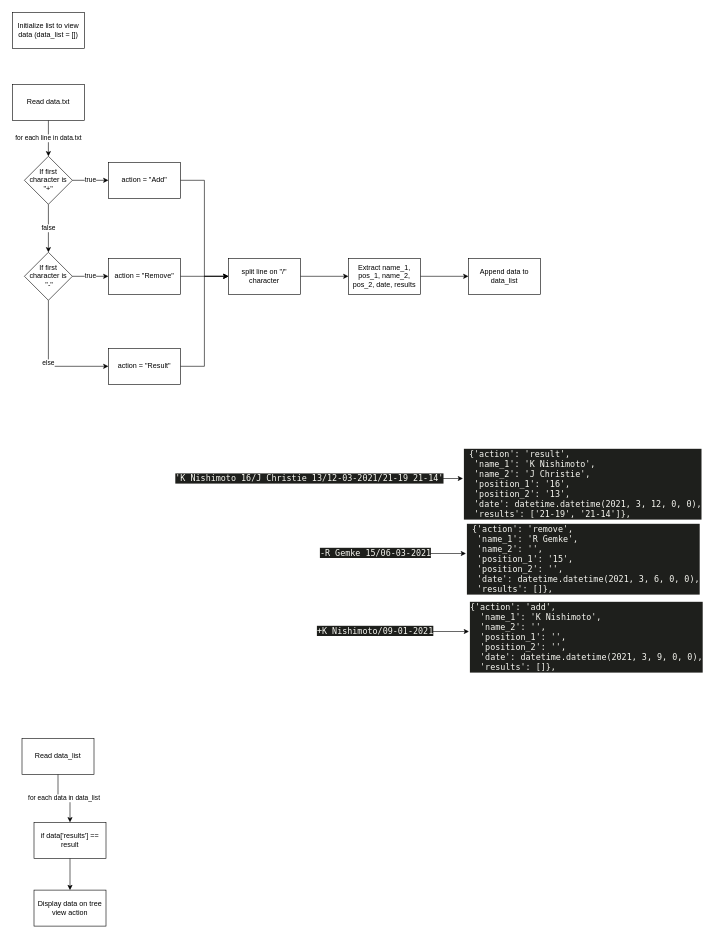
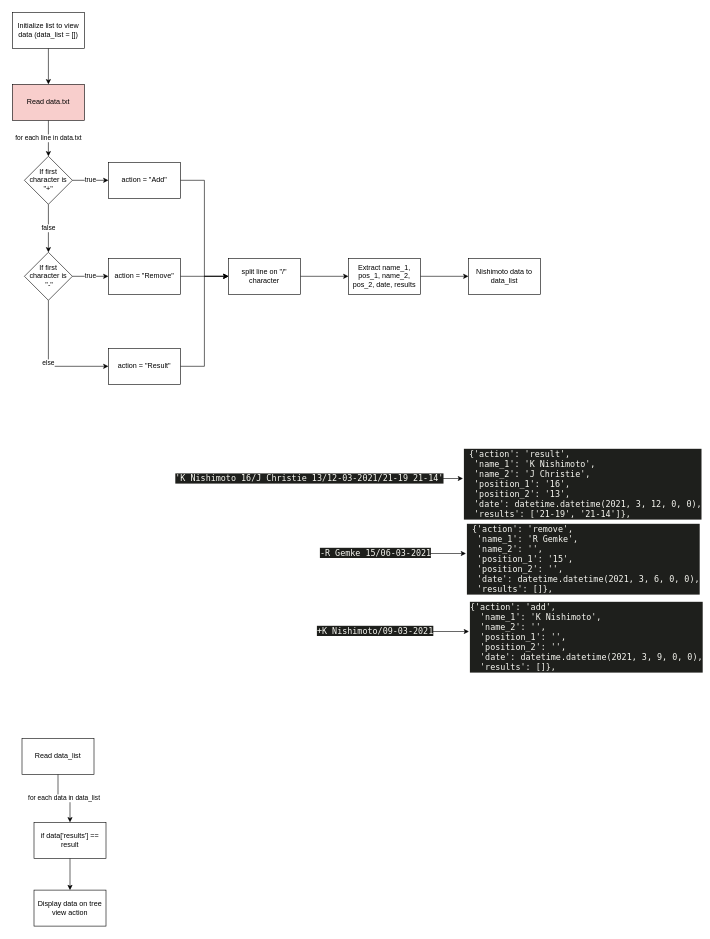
none -> (48, 64)
(48, 102) -> (48, 102)
(504, 276) -> (504, 276)
(361, 622) -> (361, 622)
